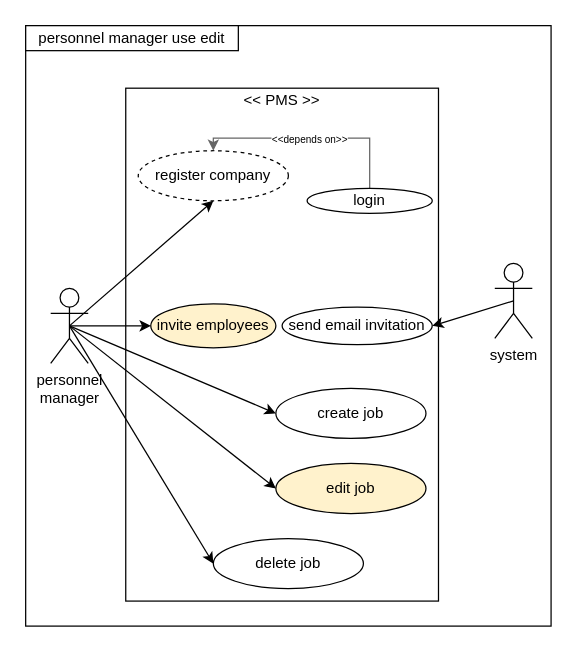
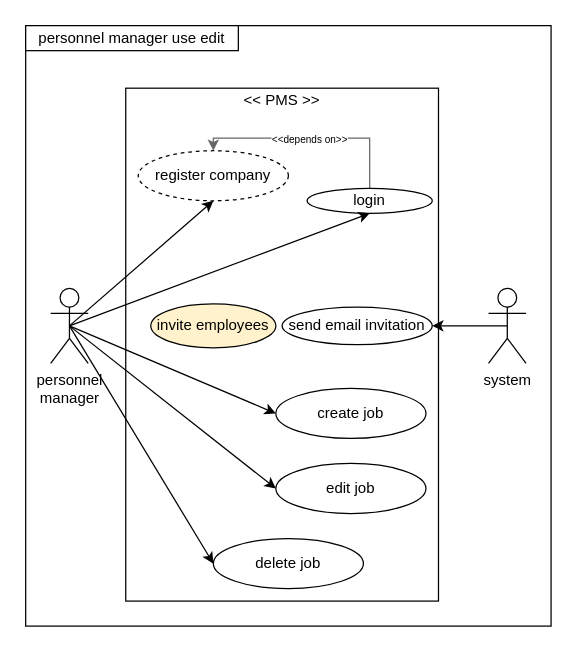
none -> (224, 268)
(513, 301) -> (507, 326)
(113, 326) -> none
(351, 488) -> (351, 488)
